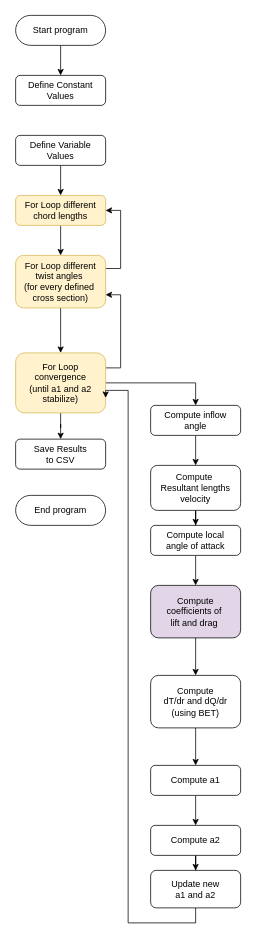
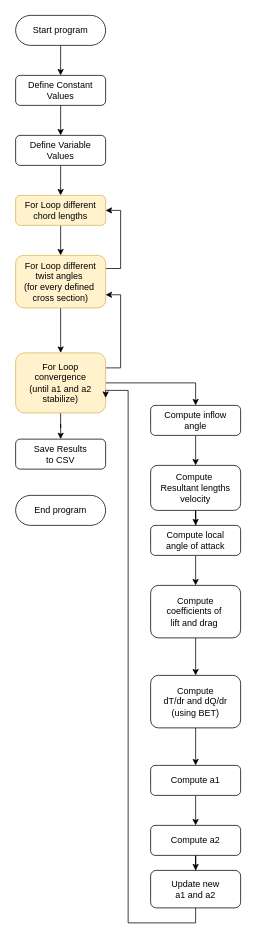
none -> (60, 117)
(195, 612) -> (195, 612)
